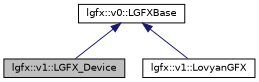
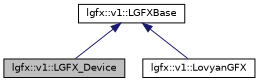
(132, 14) -> (132, 14)
